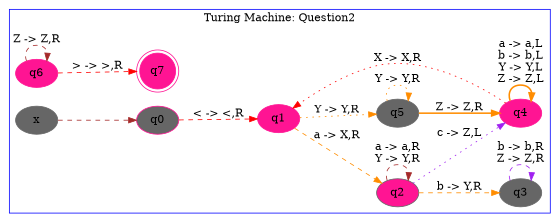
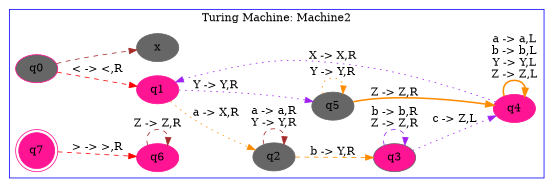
(280, 18) -> (277, 18)
(402, 64) -> (341, 64)
(93, 72) -> (93, 154)
(334, 116) -> (242, 93)
(93, 120) -> (93, 56)
(335, 154) -> (207, 127)
(456, 155) -> (451, 135)
(398, 193) -> (274, 157)
(521, 193) -> (395, 158)
